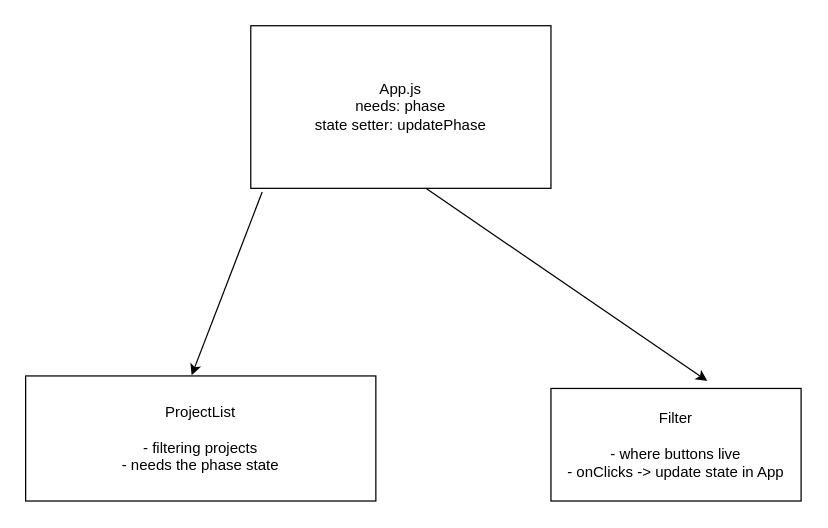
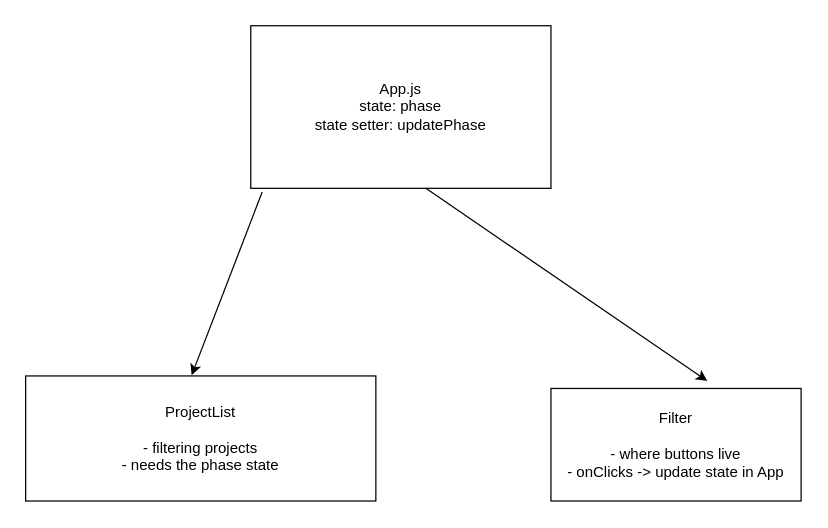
(401, 107) -> (401, 107)
